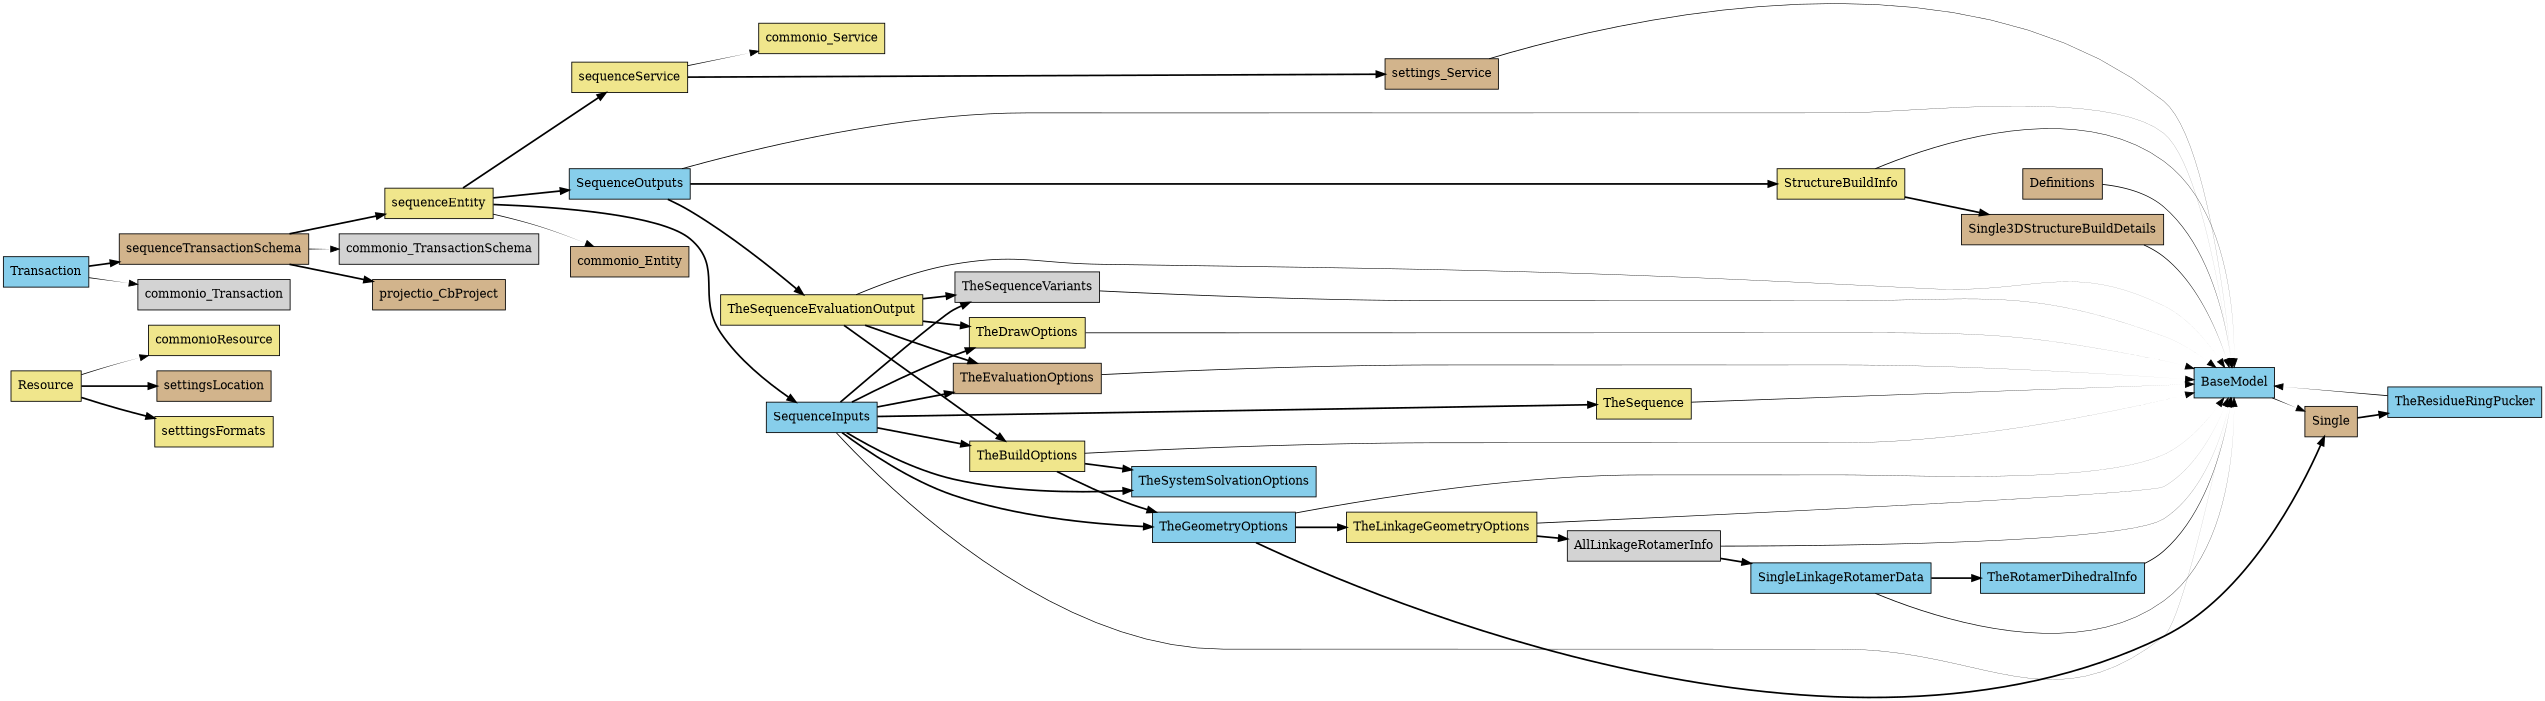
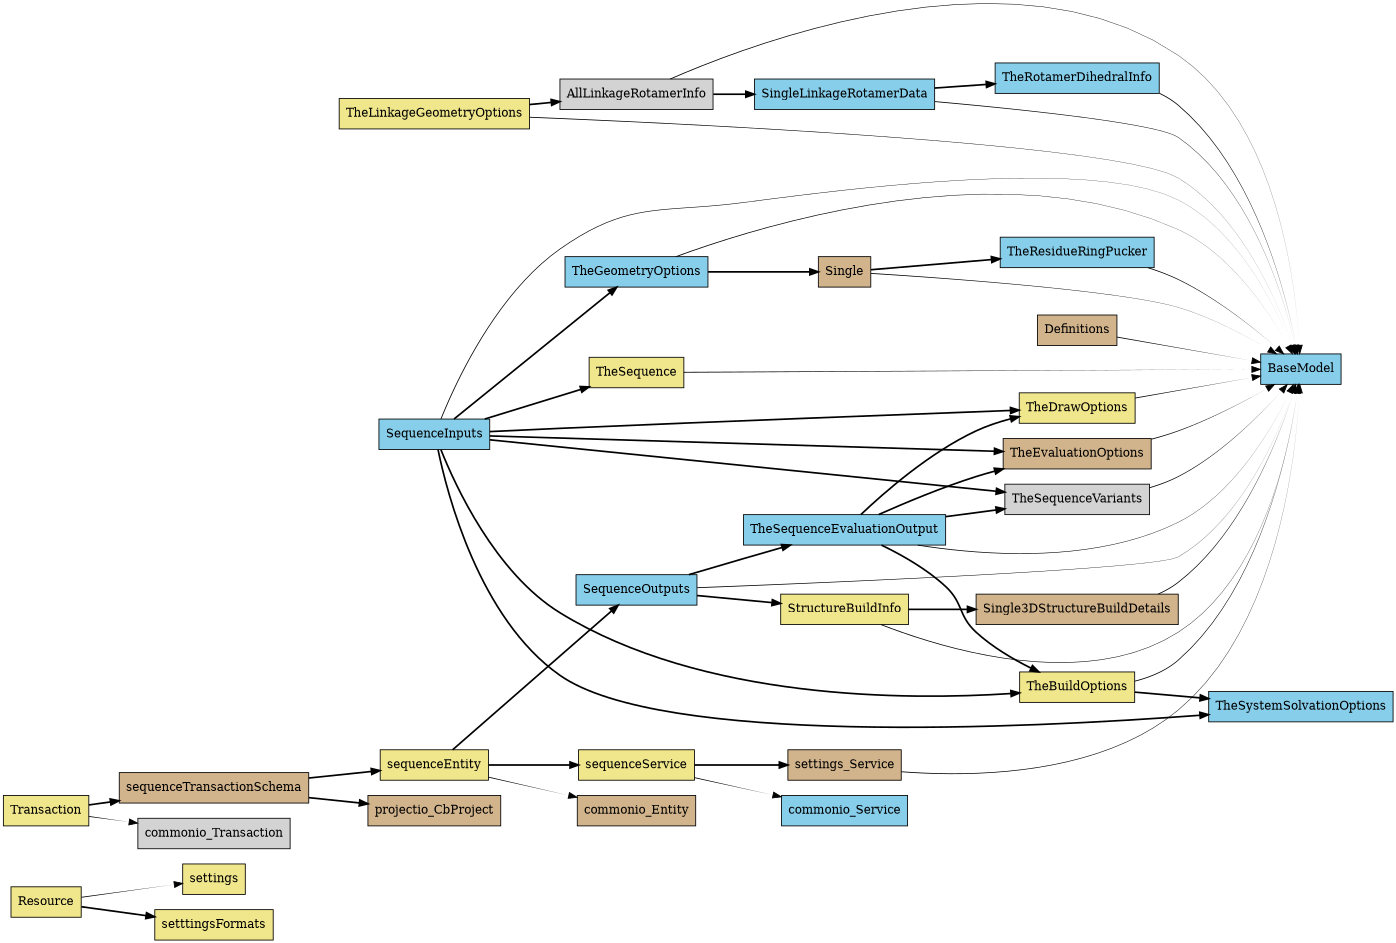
(822, 38) -> (845, 811)
(688, 237) -> none
(439, 249) -> none
(46, 272) -> (46, 811)
(822, 310) -> (845, 530)
(214, 340) -> (214, 879)
(214, 386) -> none
(2285, 403) -> (1075, 290)
(1113, 497) -> none
(1317, 527) -> none
